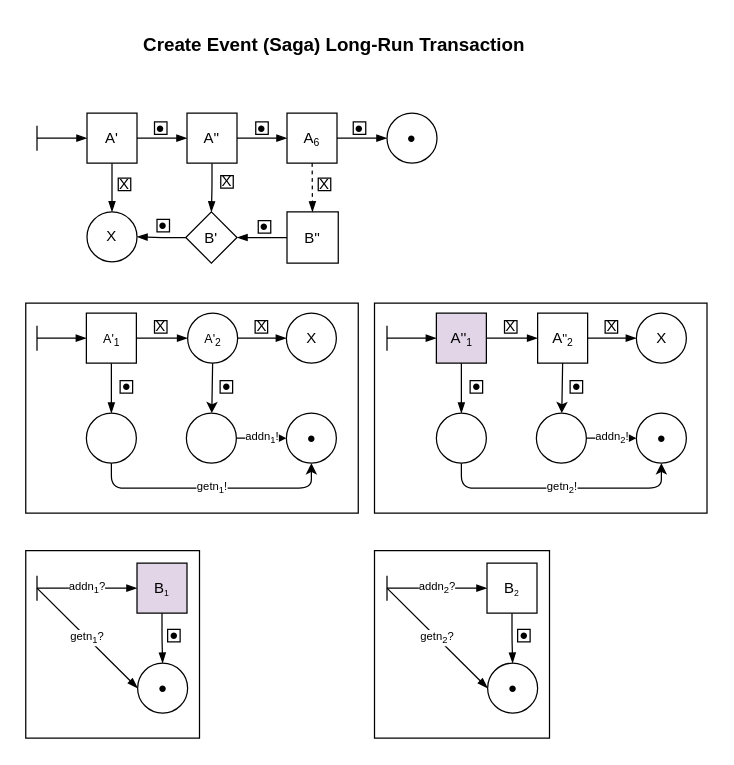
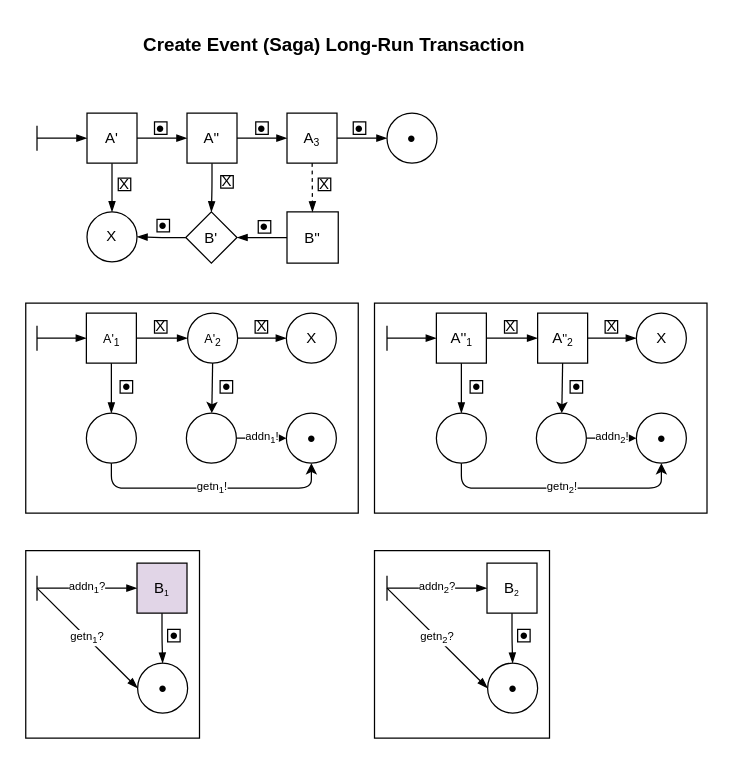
(312, 138) -> (312, 138)
(461, 338) -> (461, 338)
